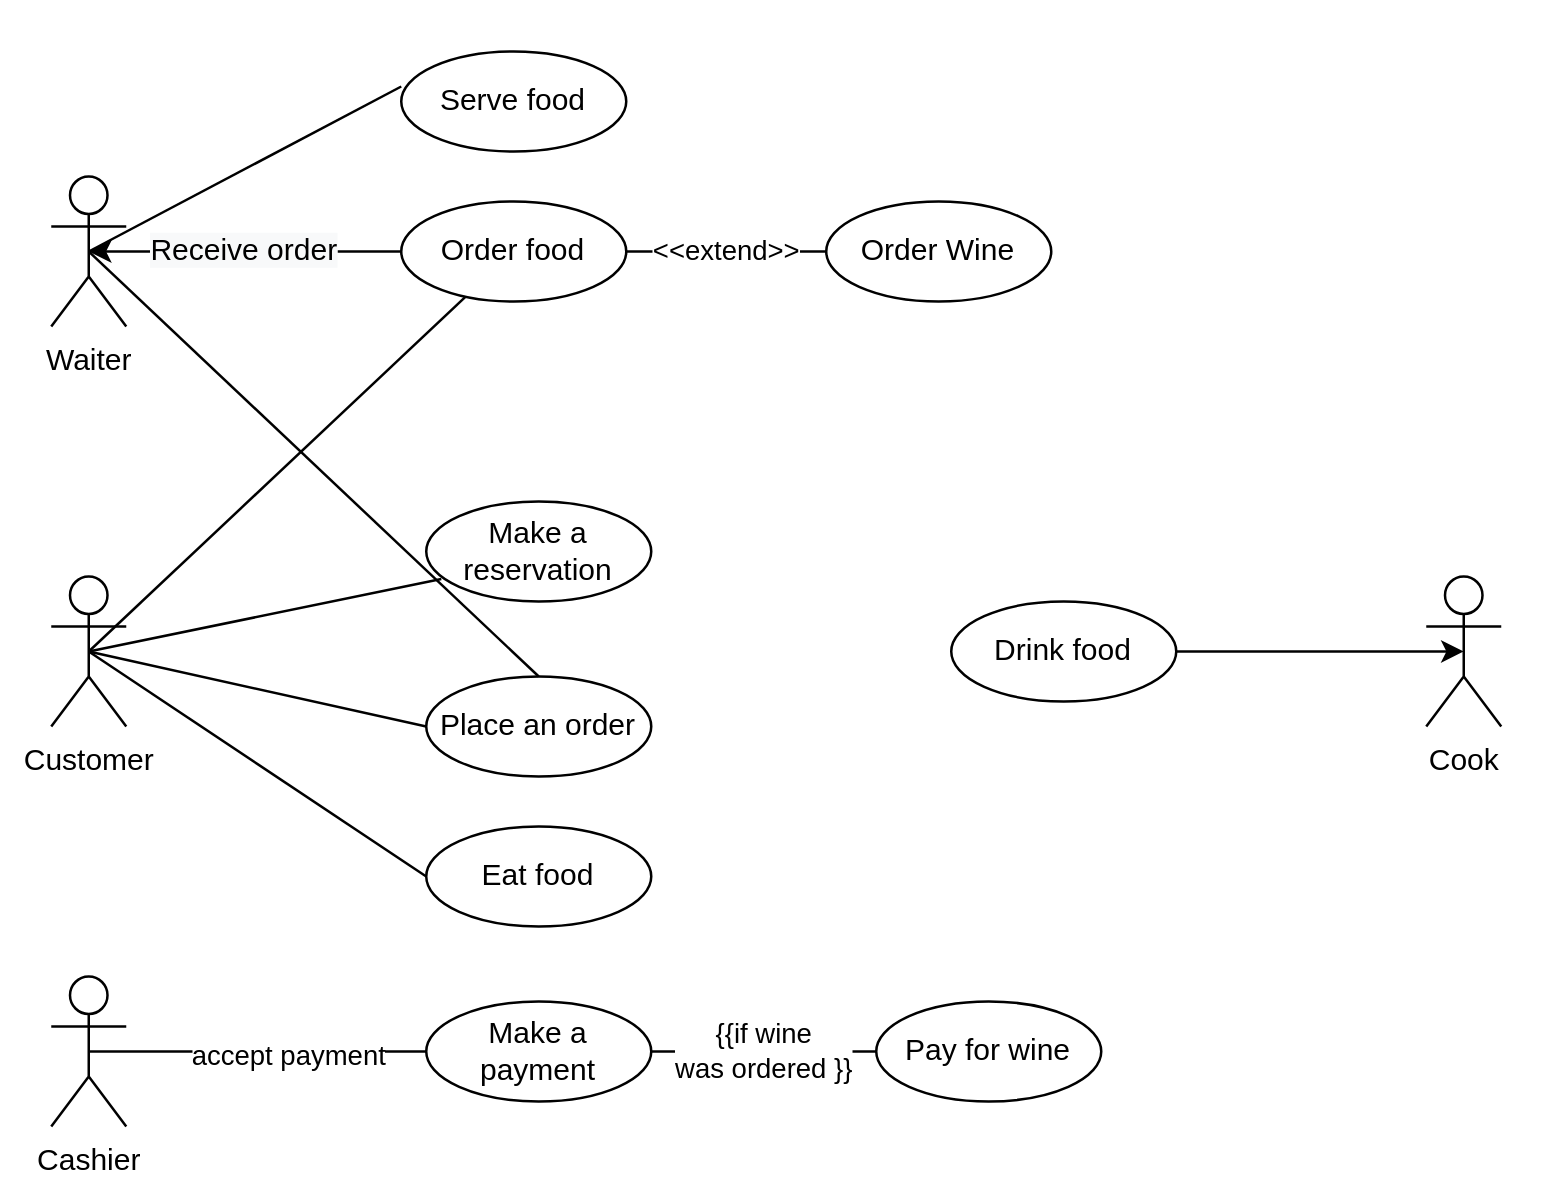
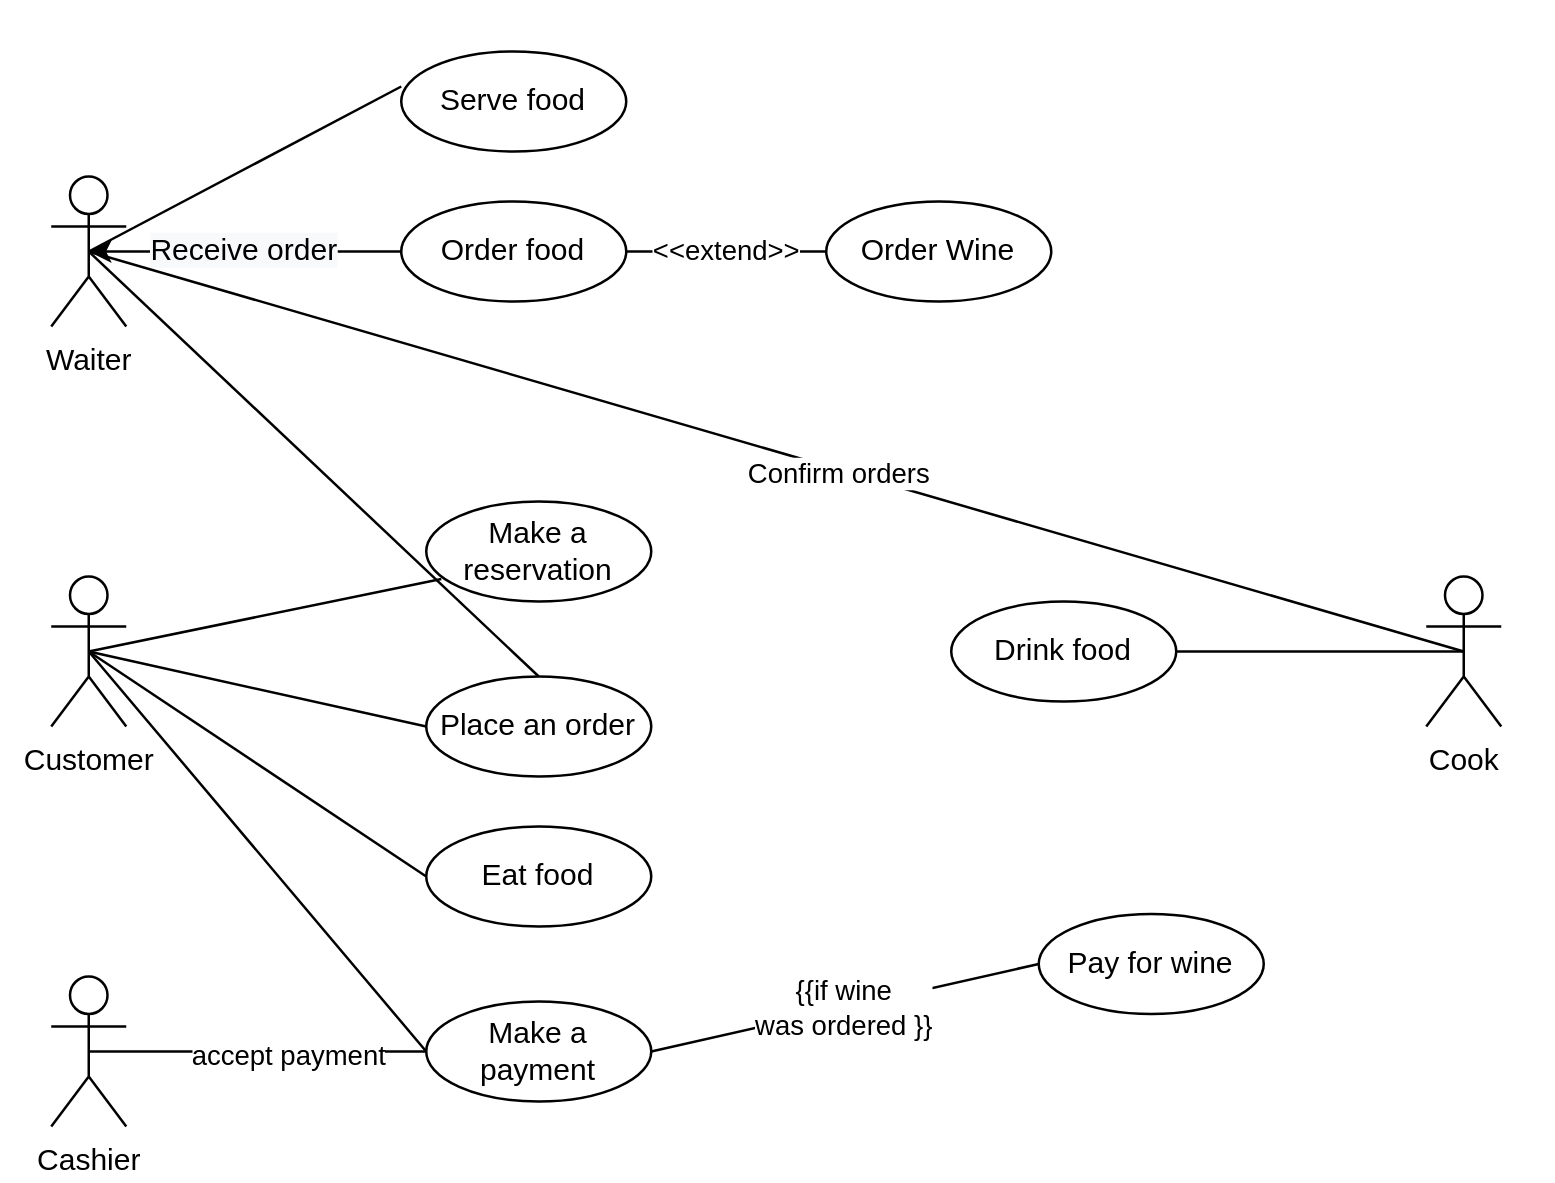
(208, 539) -> (262, 856)
none -> (1177, 568)
(1445, 651) -> (1445, 651)
(989, 1051) -> (1151, 964)
